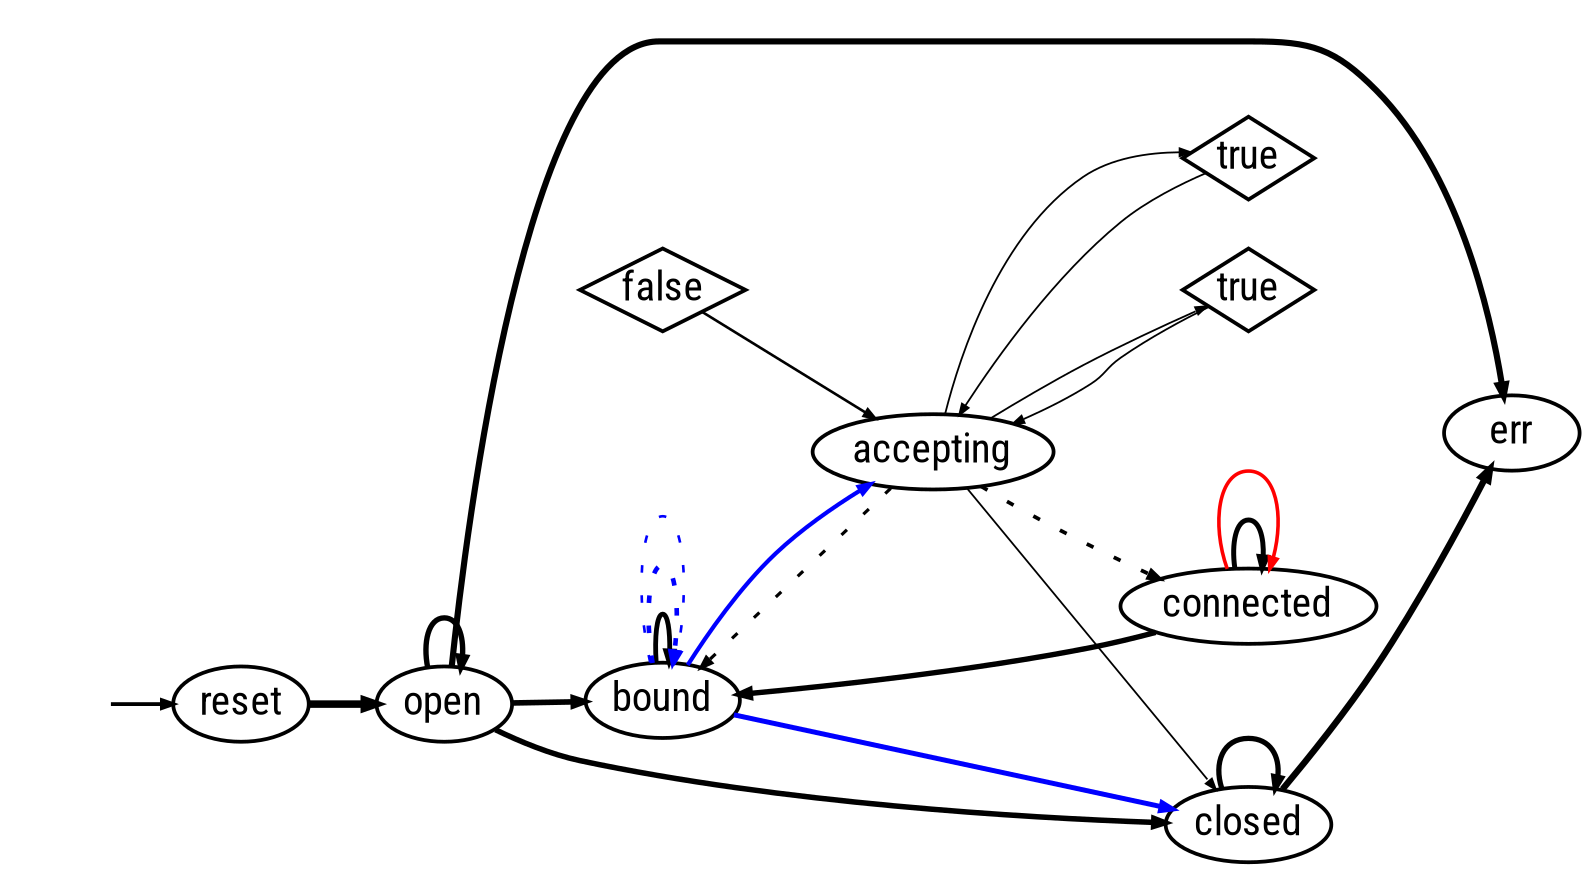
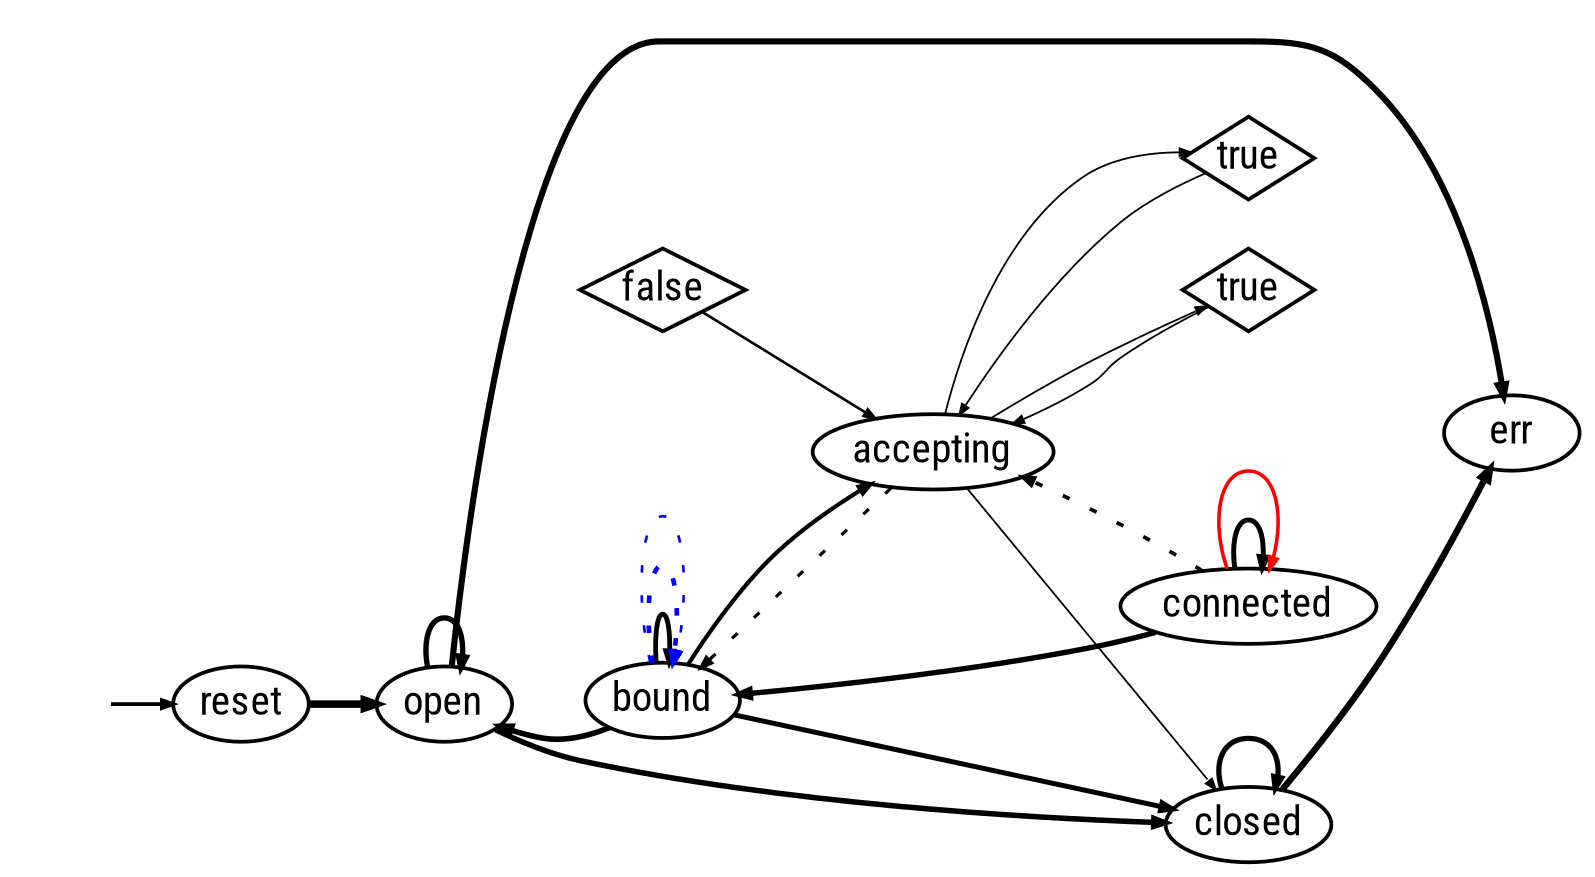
(1064, 532) -> (1119, 524)
(763, 566) -> (763, 566)
(542, 702) -> (578, 737)
(947, 761) -> (947, 761)
